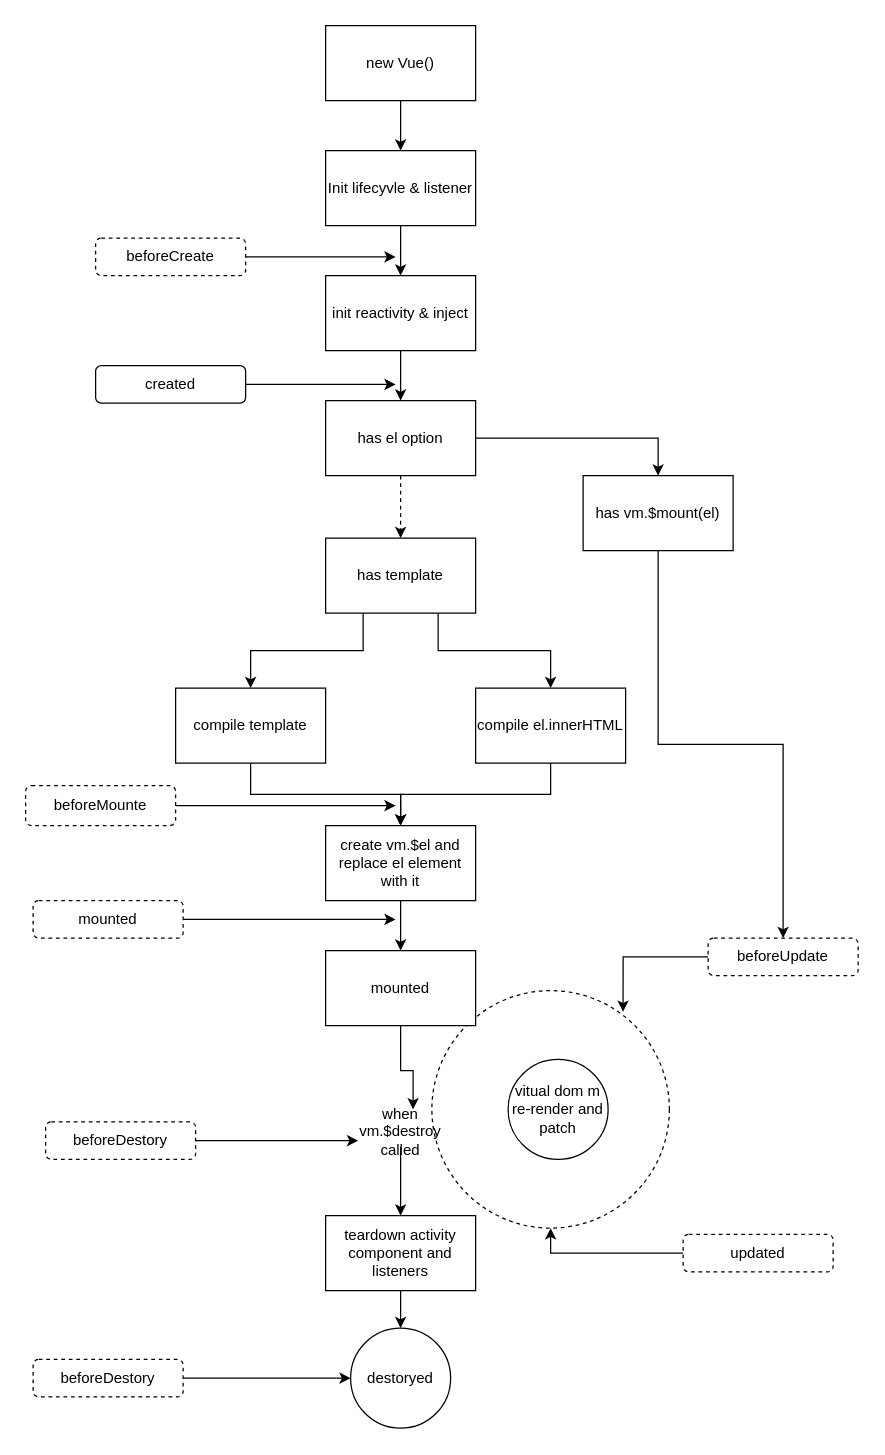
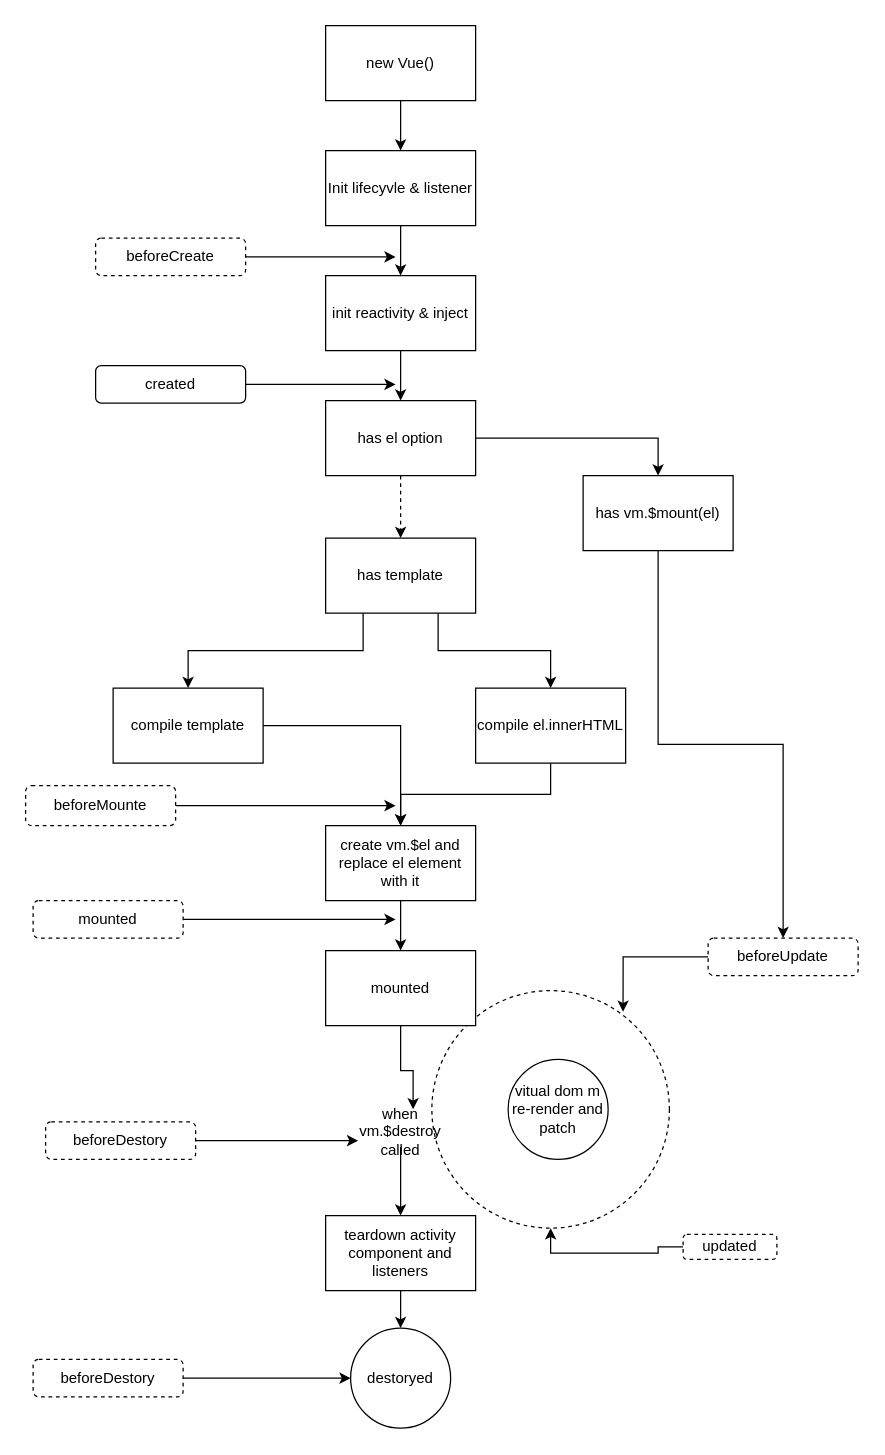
(251, 726) -> (188, 726)
(758, 1253) -> (730, 1247)
